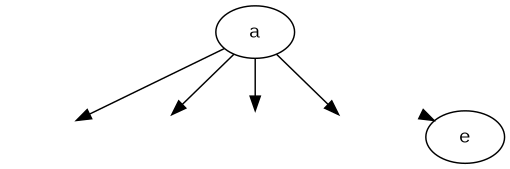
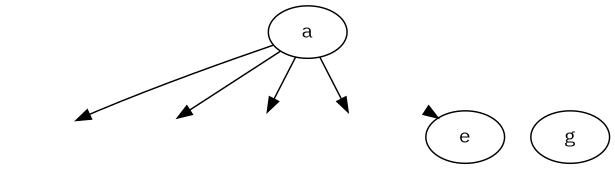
none -> (570, 137)
